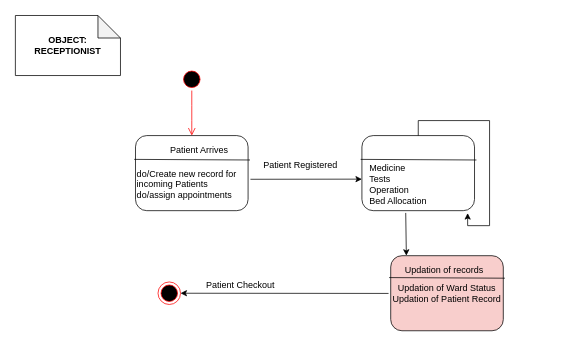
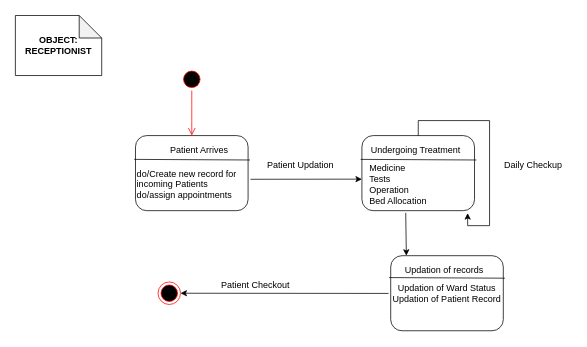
(68, 45) -> (59, 45)
none -> (415, 150)
(300, 165) -> (300, 165)
none -> (533, 165)
(240, 285) -> (255, 285)
(447, 293) -> (447, 293)
